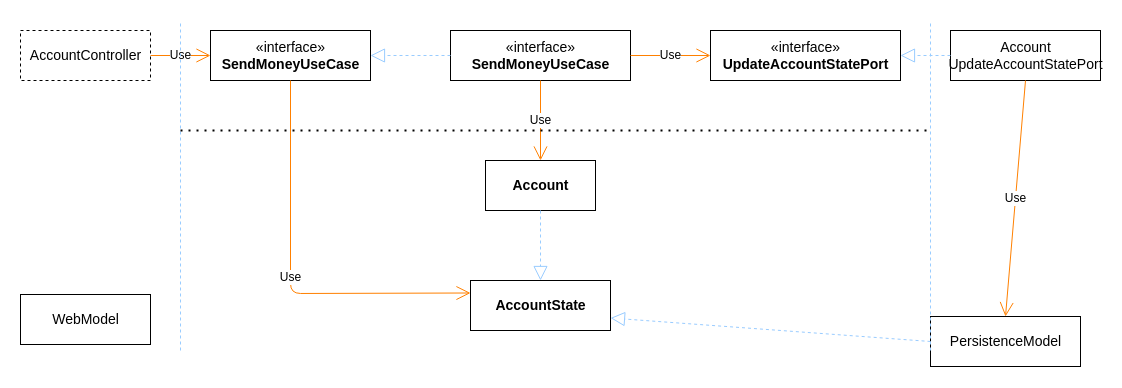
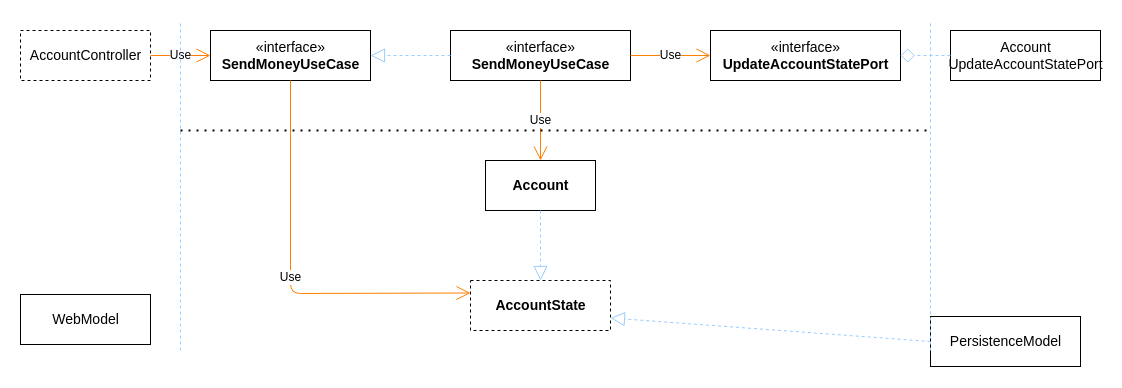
(916, 56) -> (915, 56)
(1016, 197) -> none
(541, 306) -> (541, 306)
